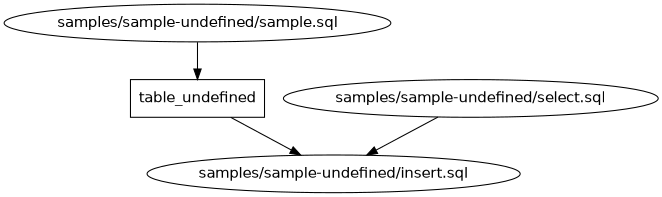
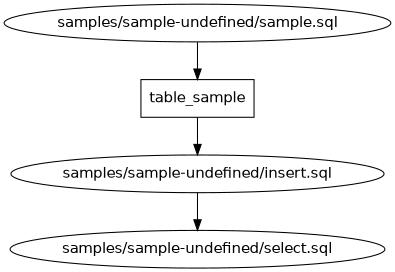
(197, 98) -> (197, 98)
(407, 134) -> (197, 206)
